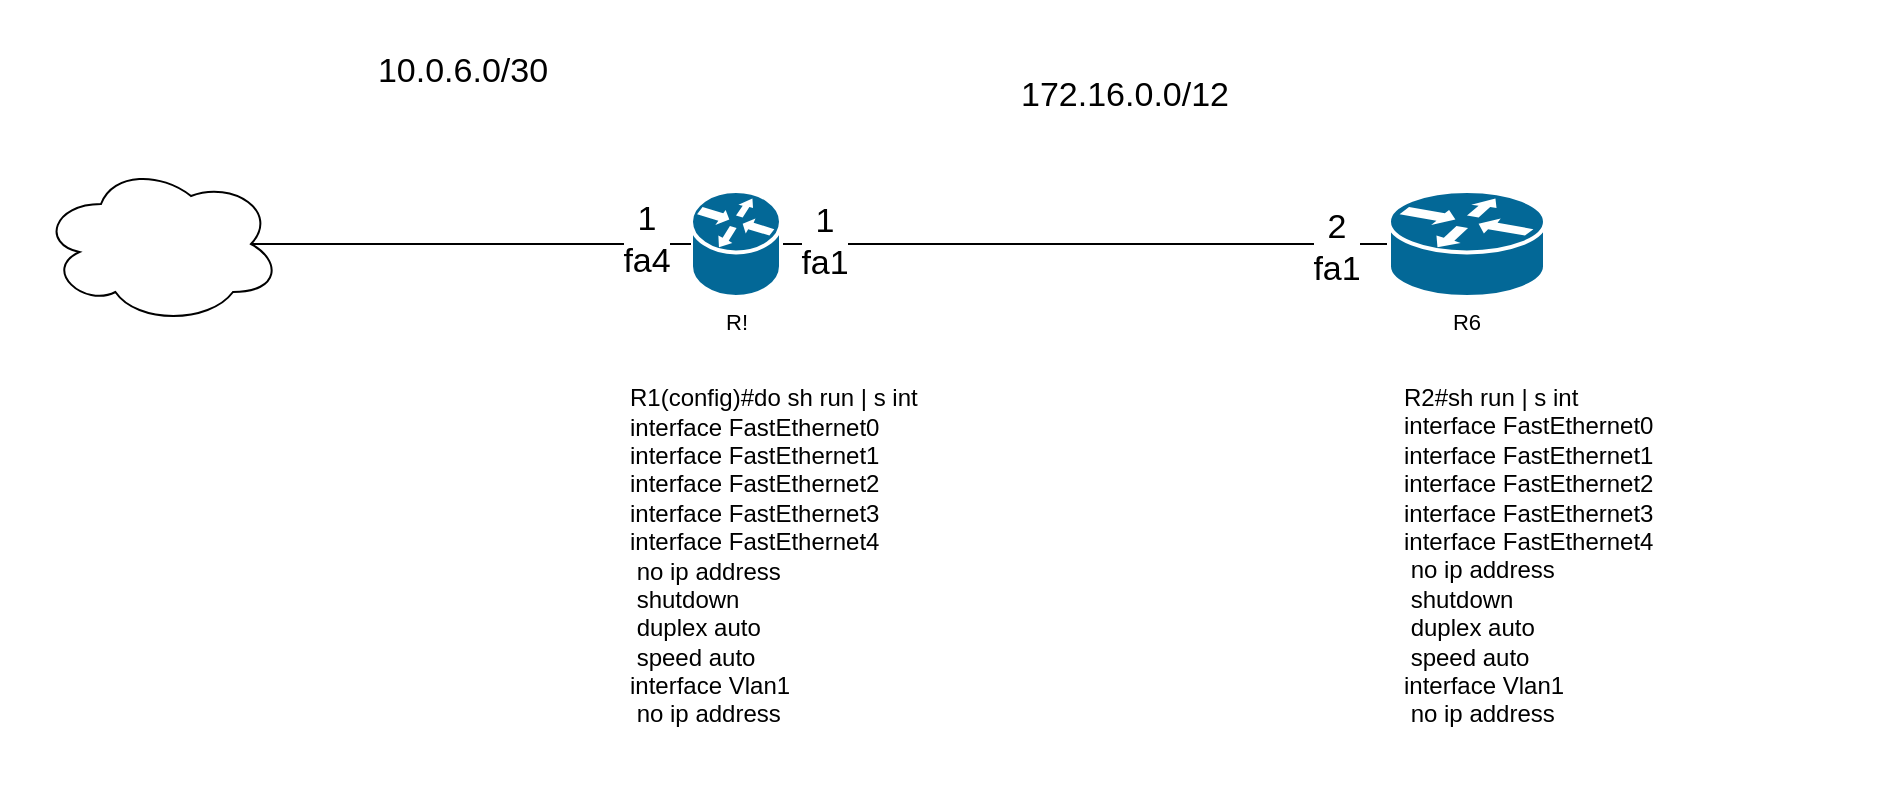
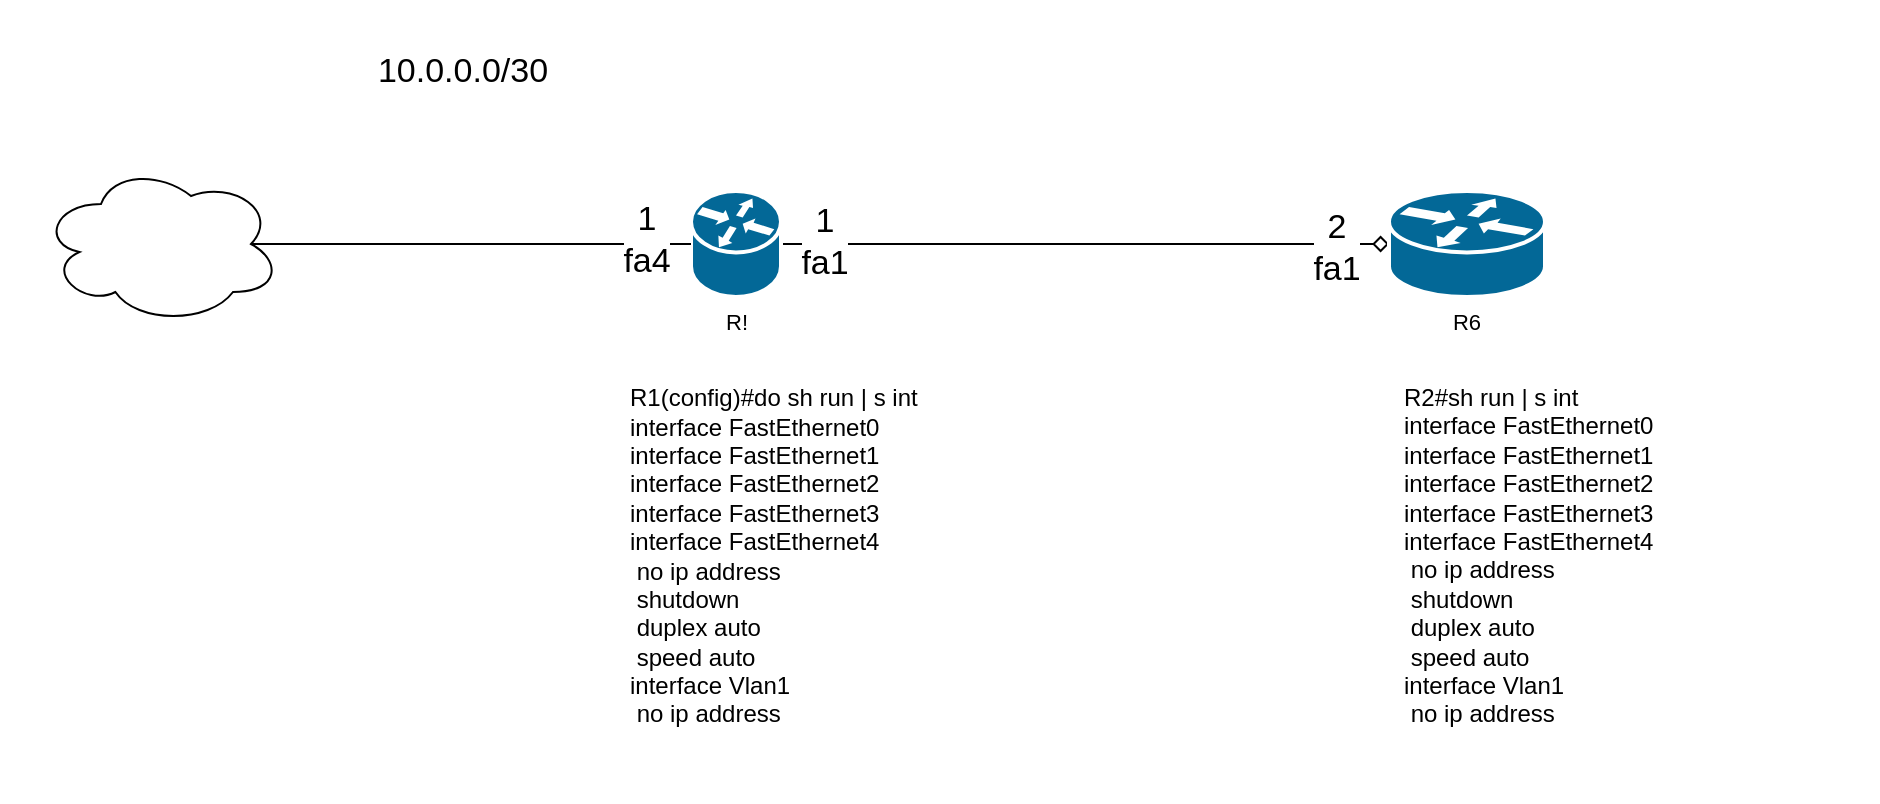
(464, 73) -> (464, 73)
(1125, 97) -> none
(1380, 244) -> (1373, 244)
